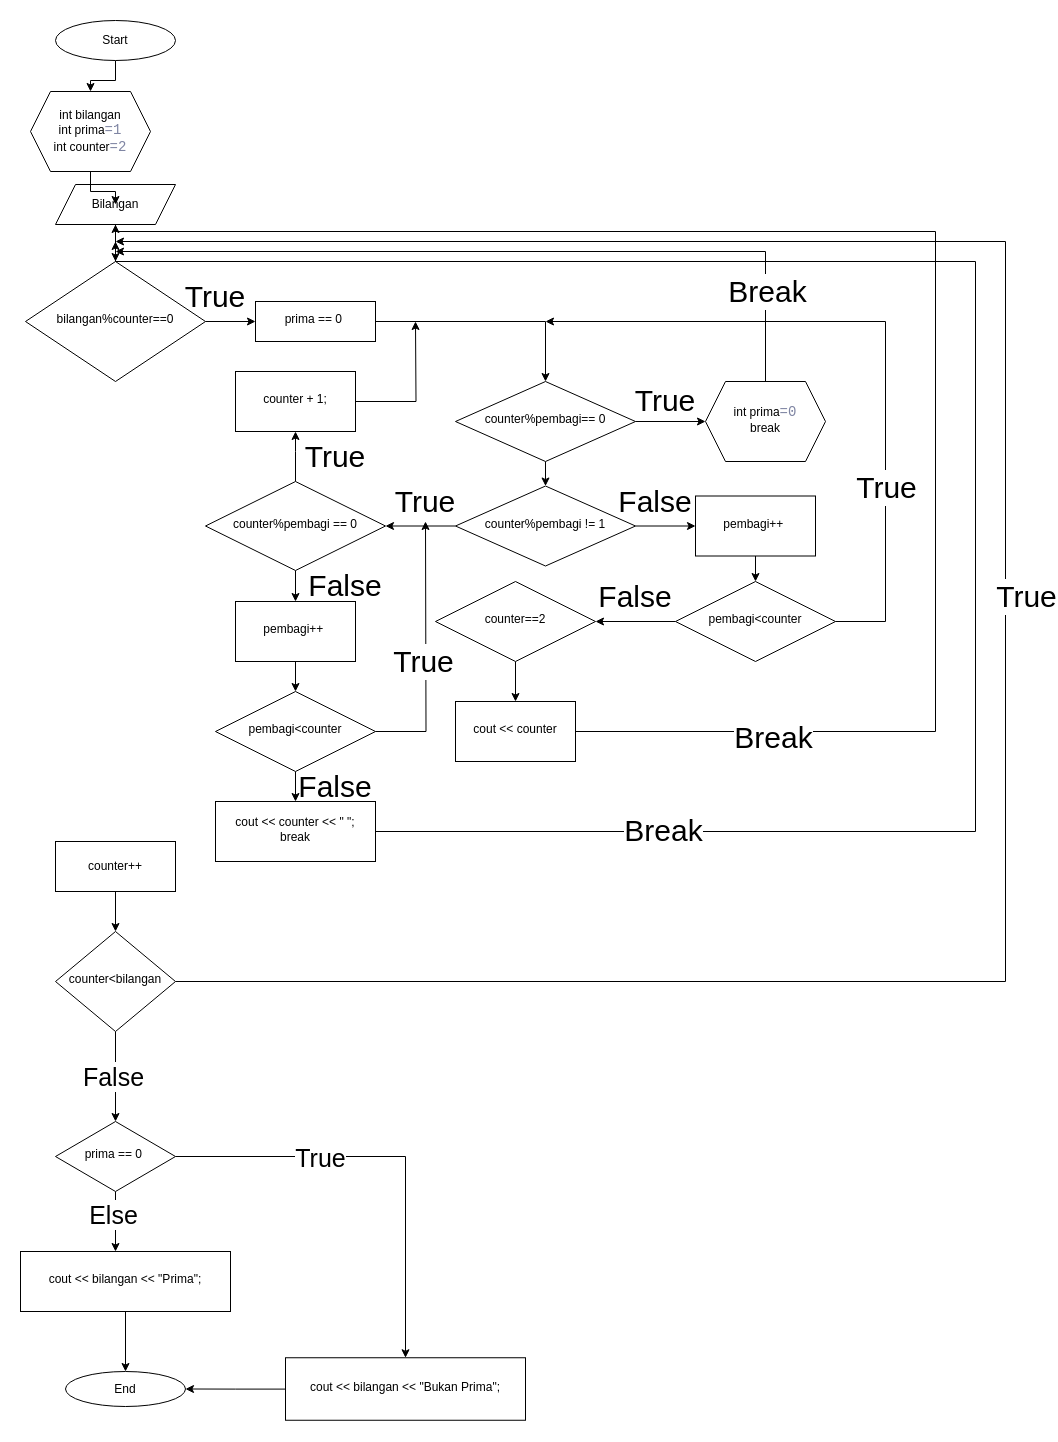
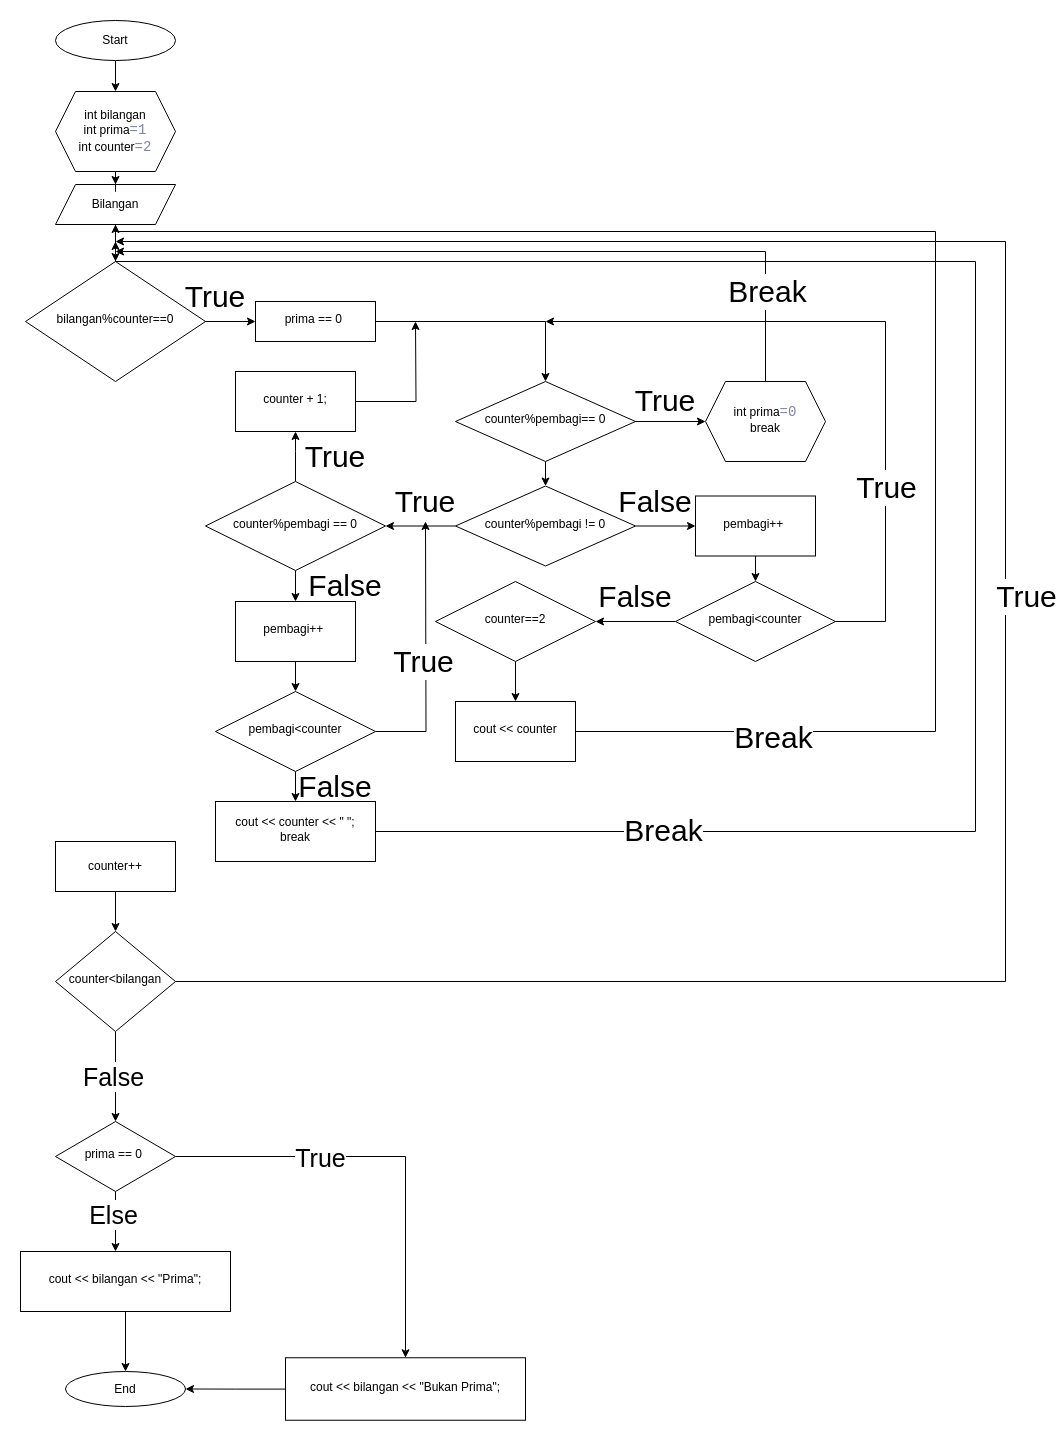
(91, 132) -> (116, 132)
(546, 525) -> (546, 525)
